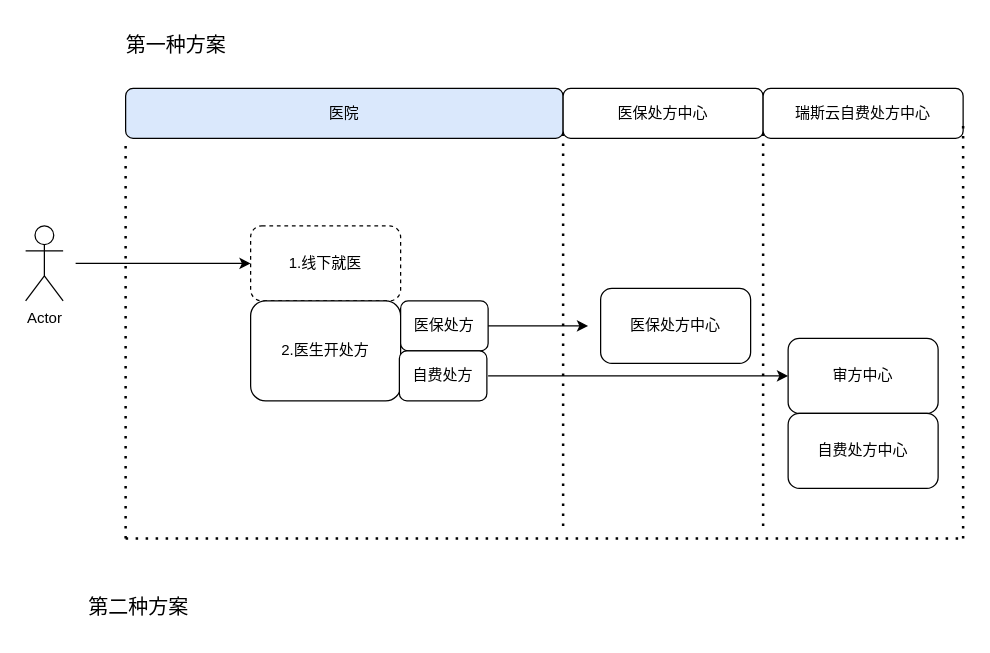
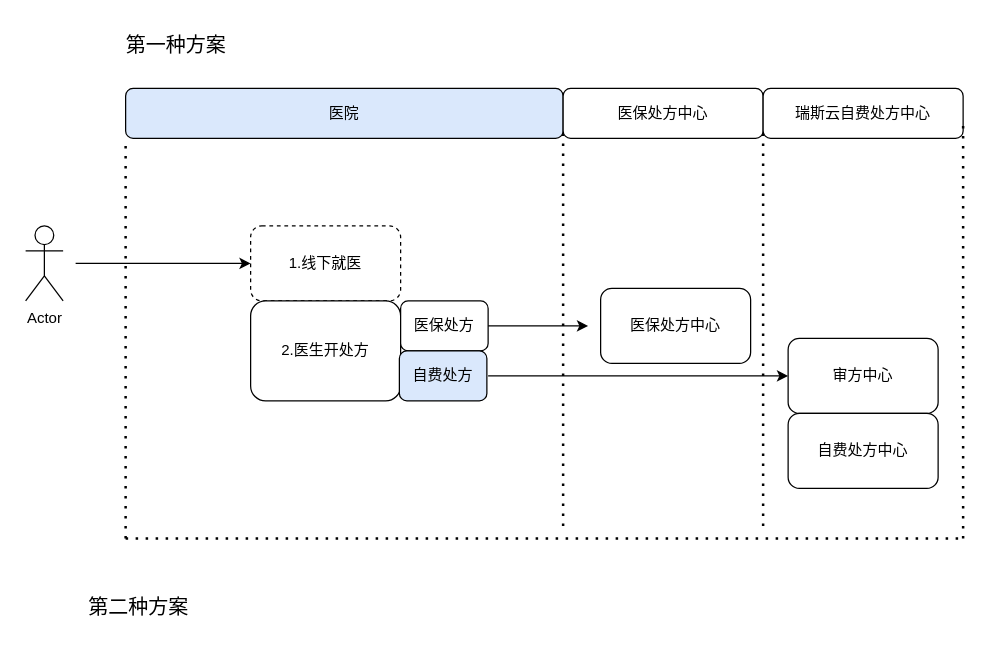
(443, 376) -> (443, 376)
